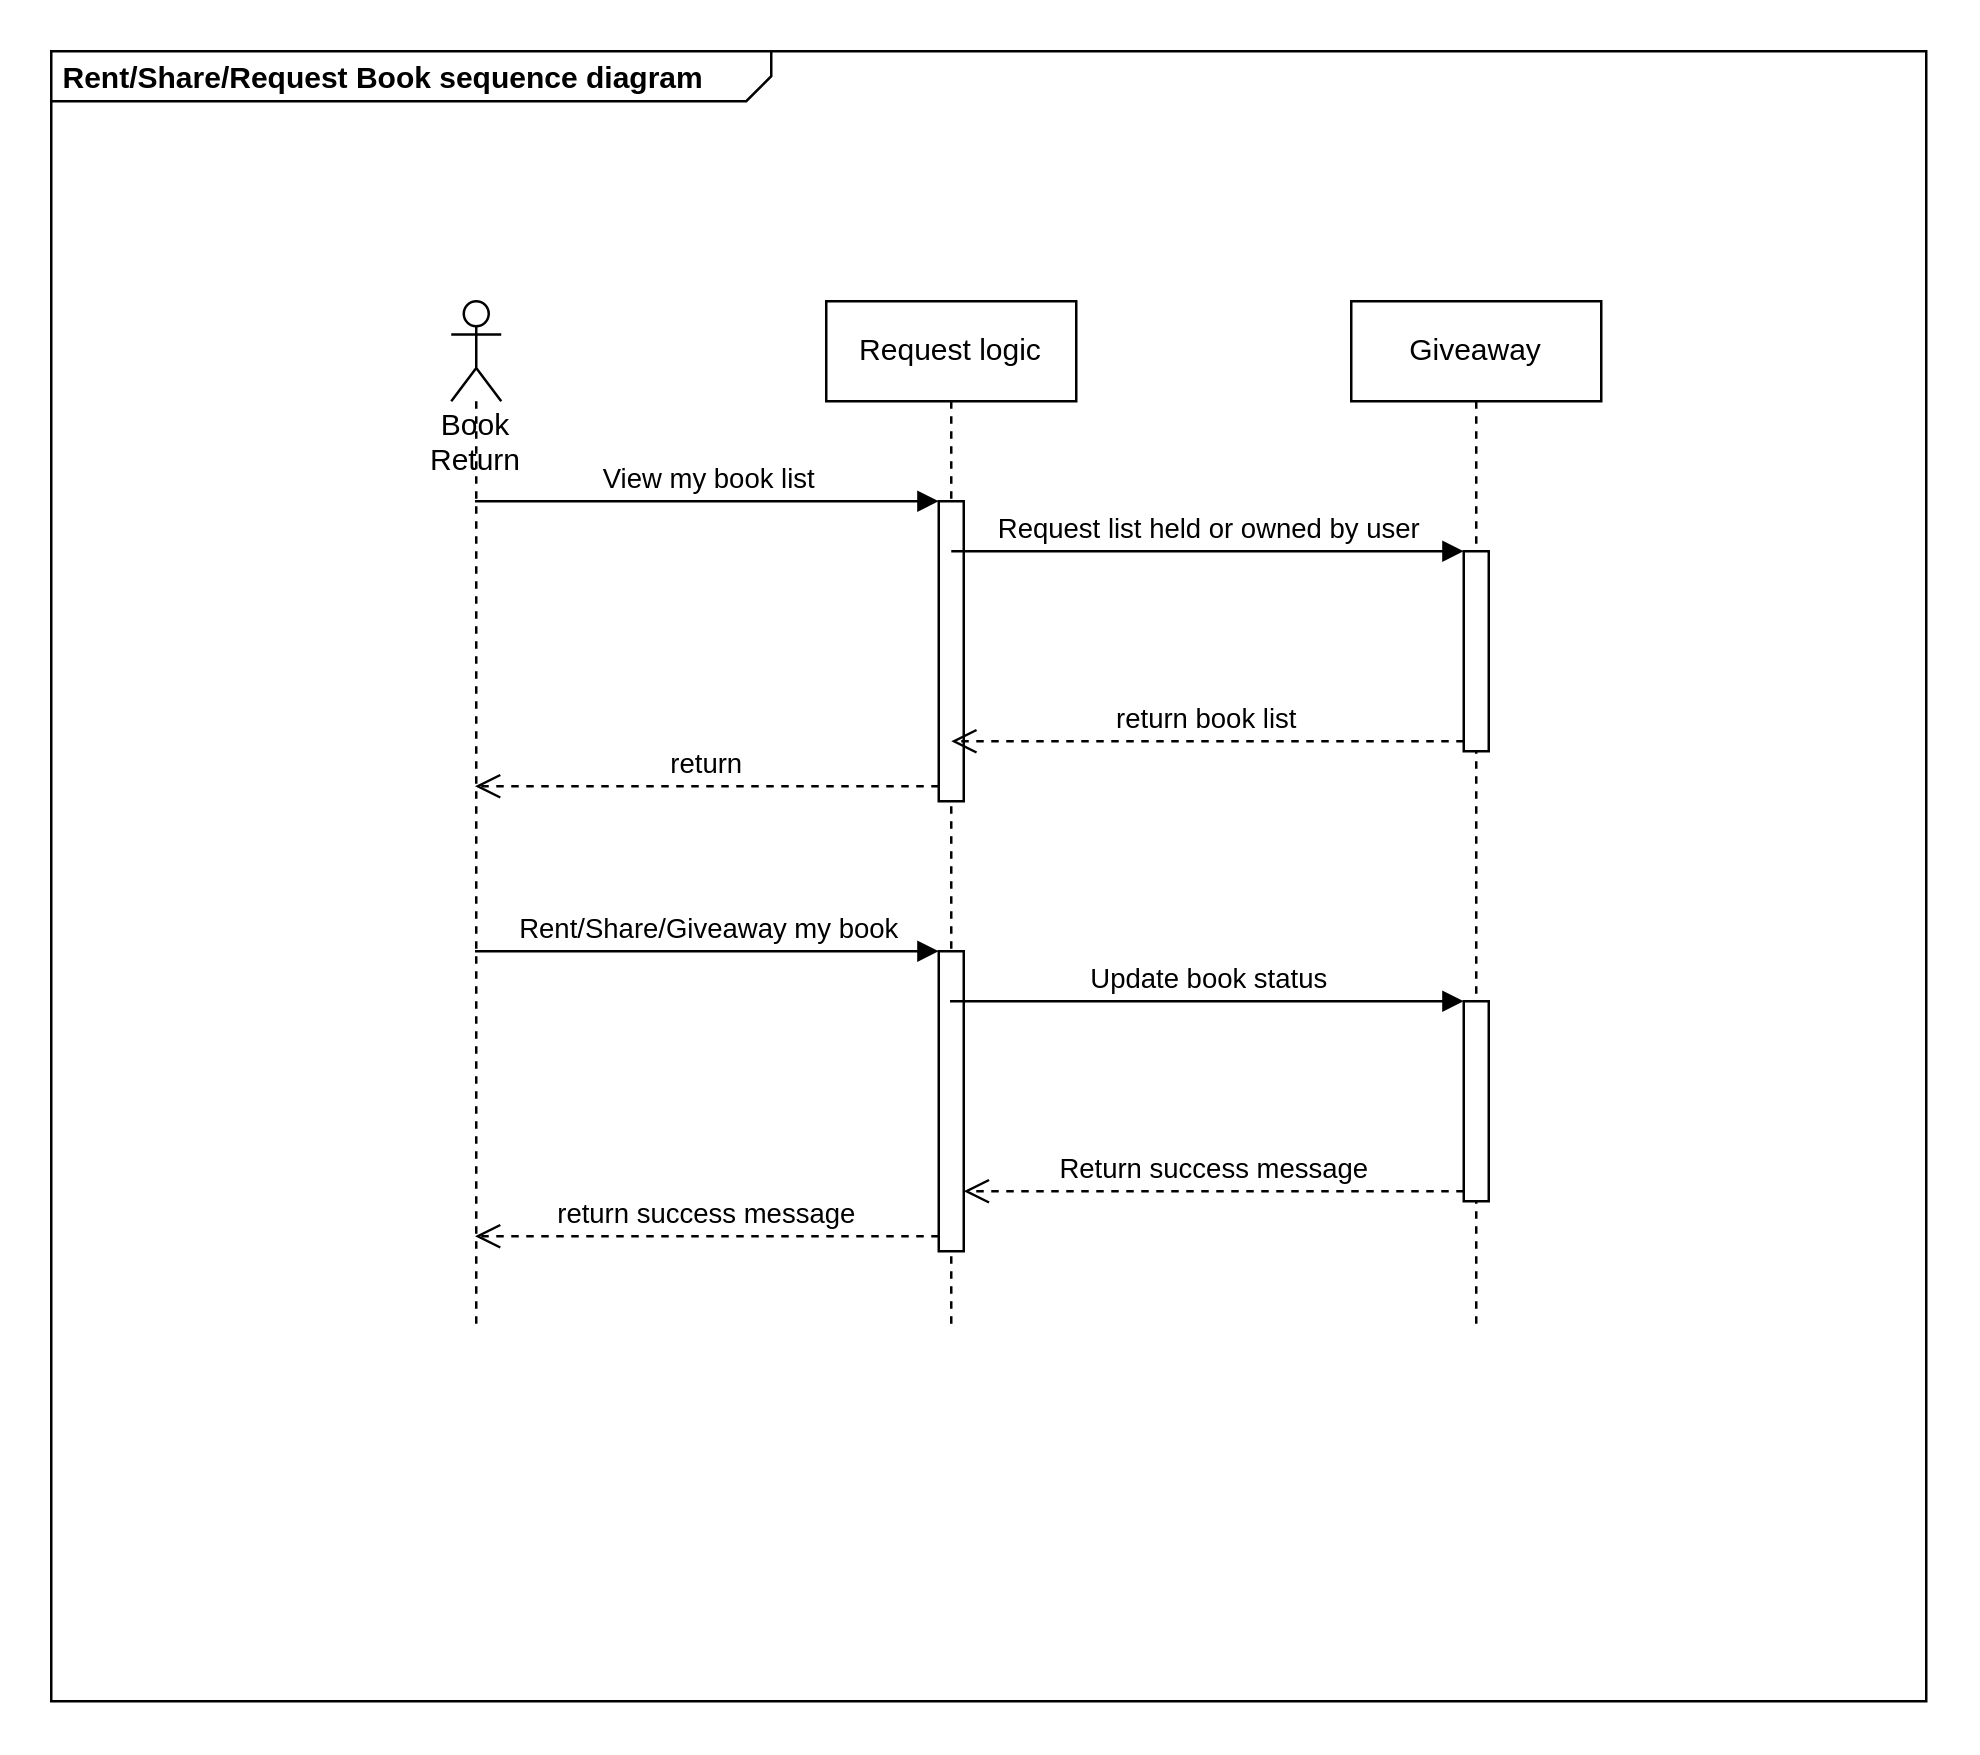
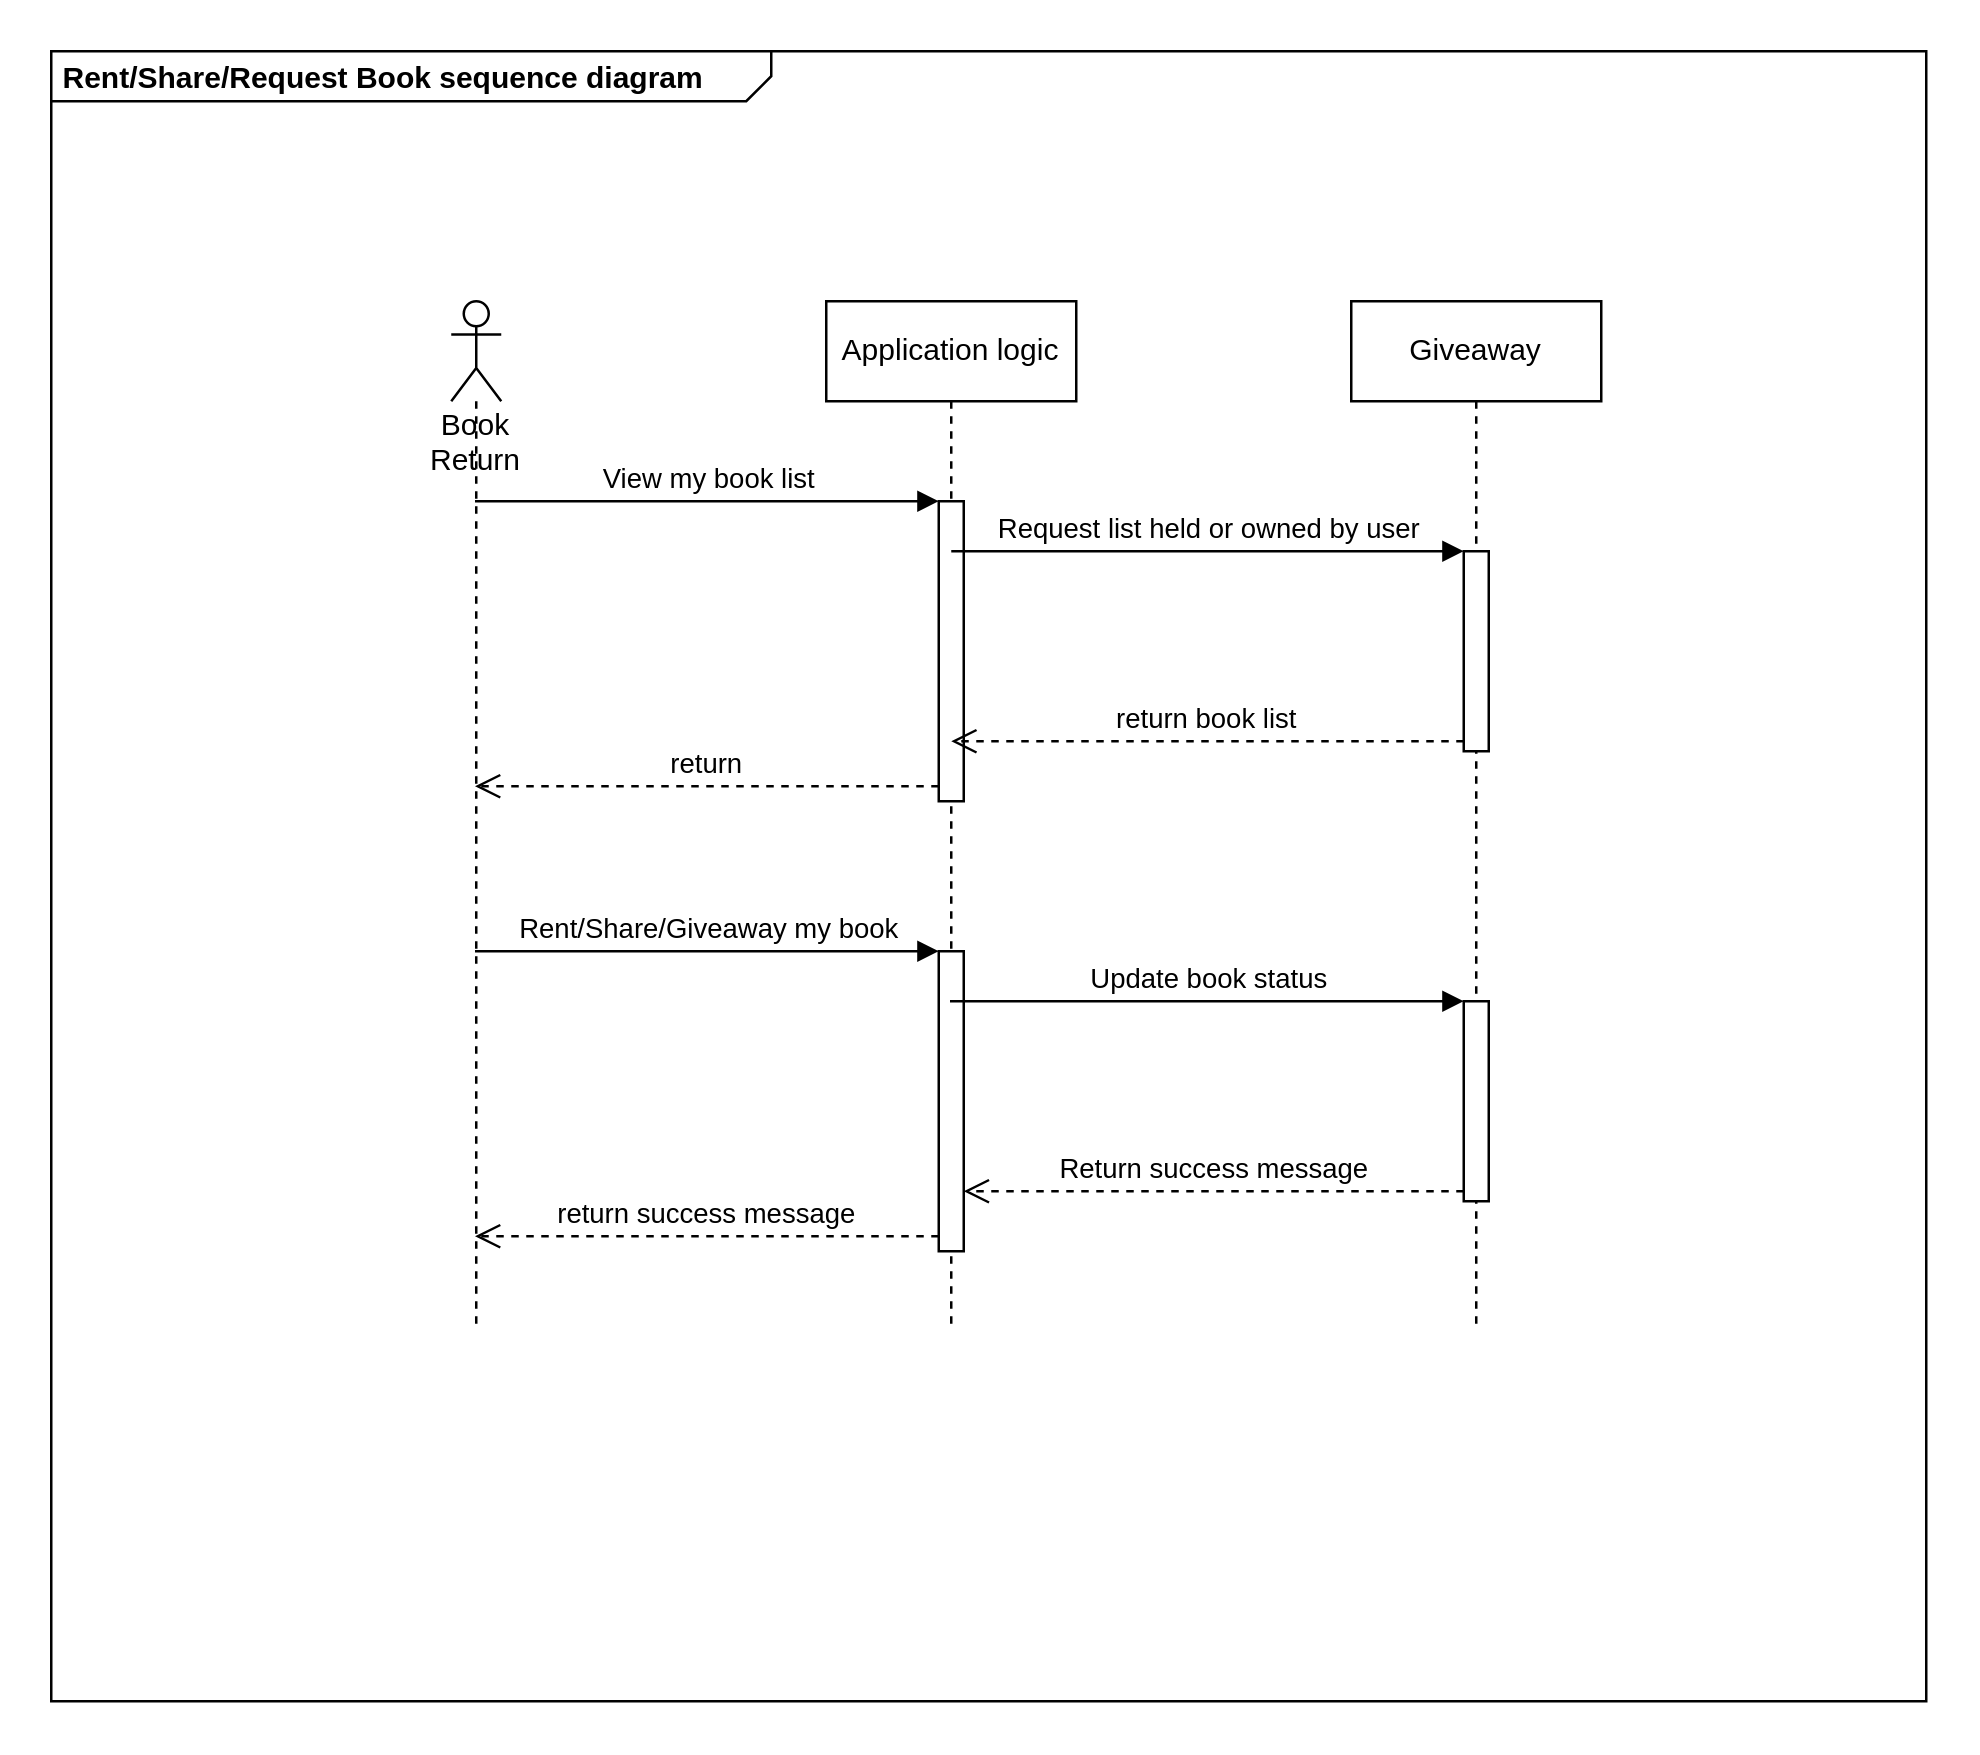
(951, 351) -> (951, 351)
